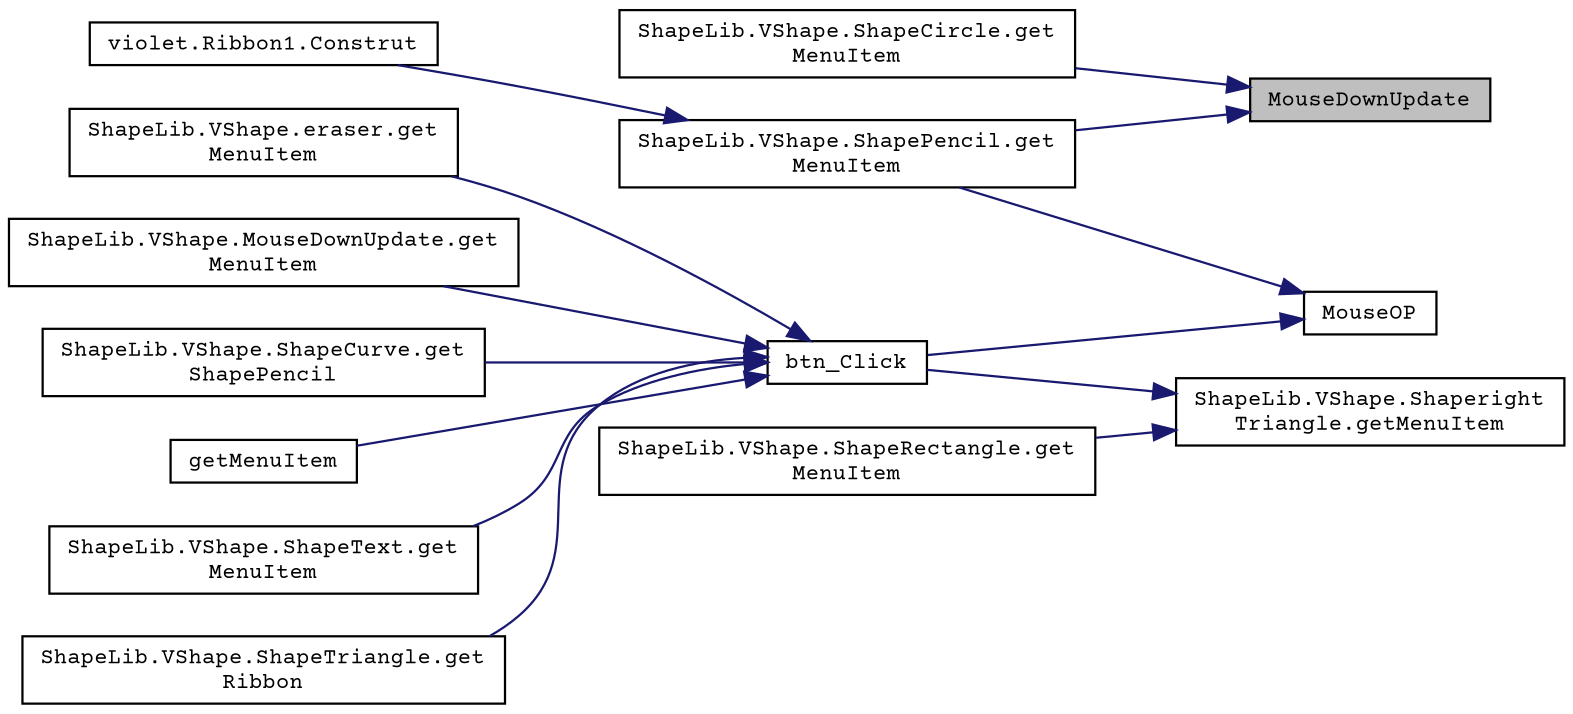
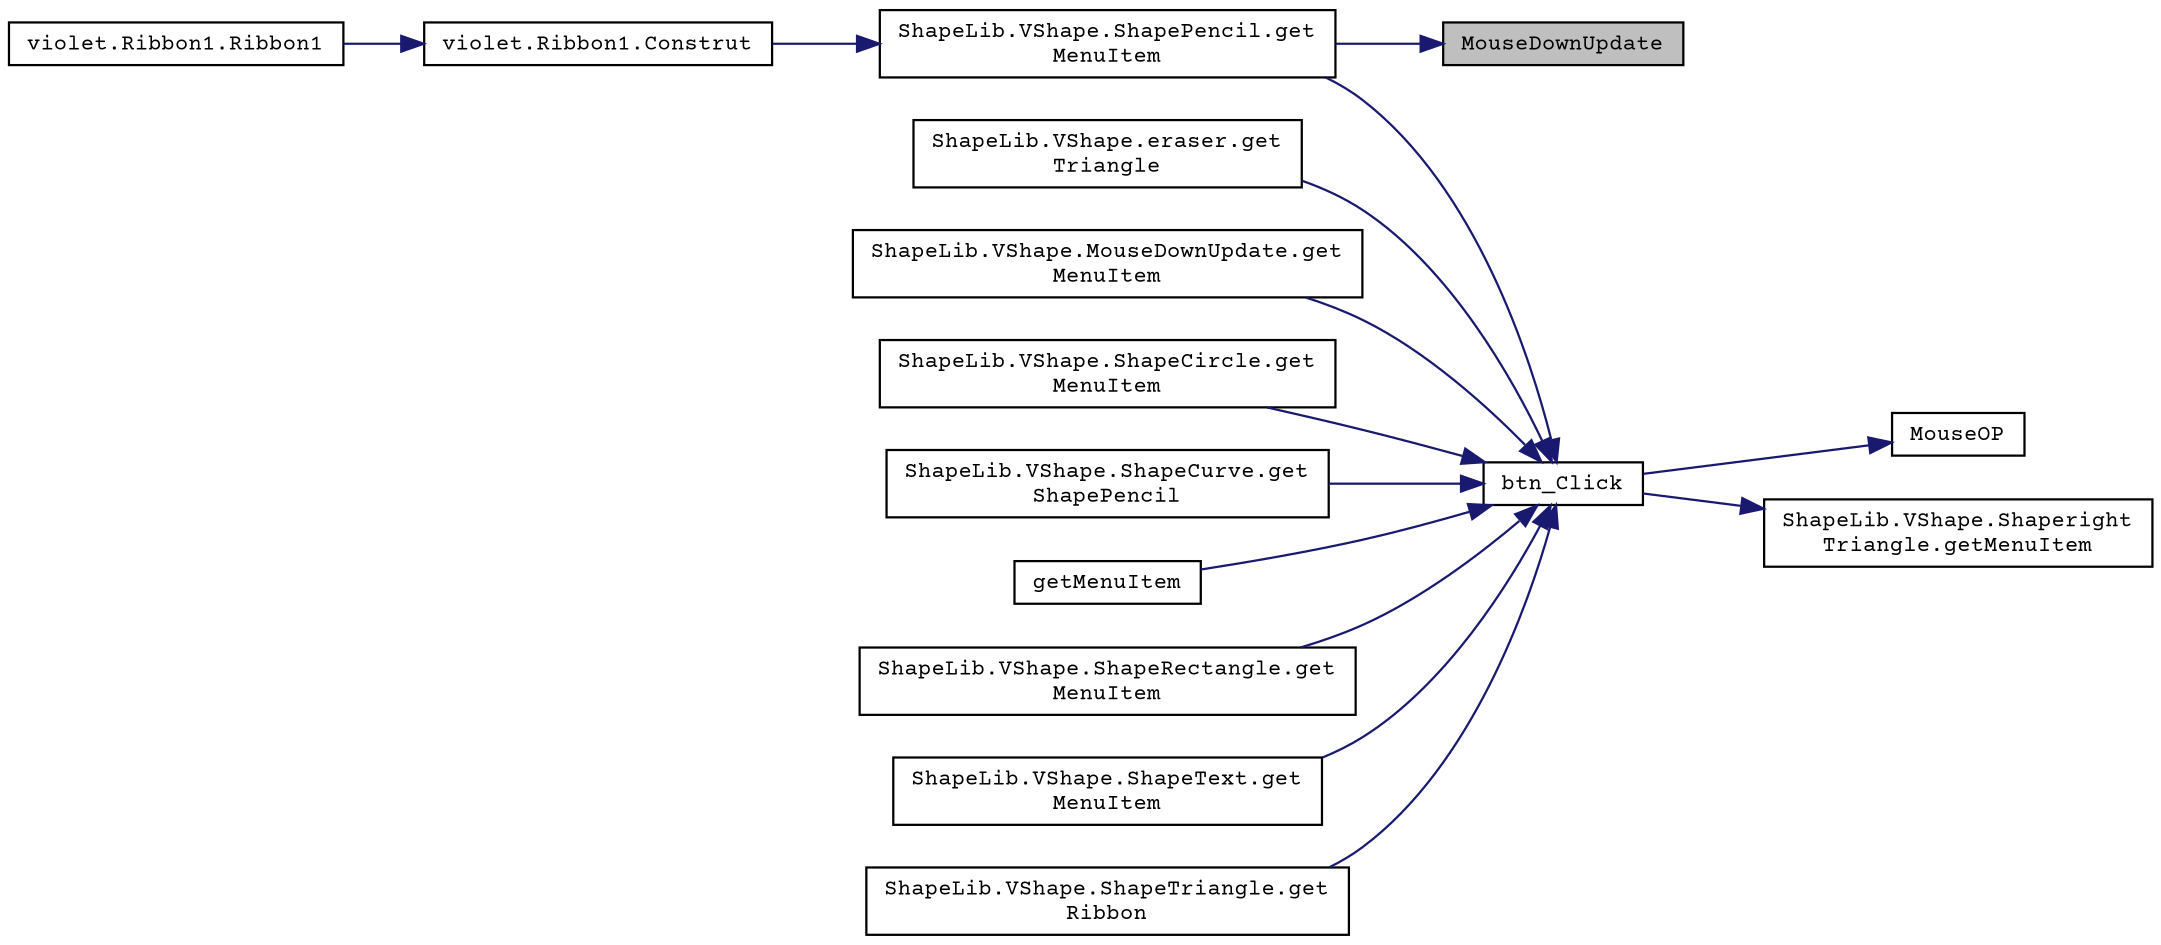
none -> (176, 44)
(1151, 76) -> (1365, 430)
(264, 143) -> (1108, 154)
(1120, 237) -> (1473, 236)
(1125, 435) -> (1417, 596)
